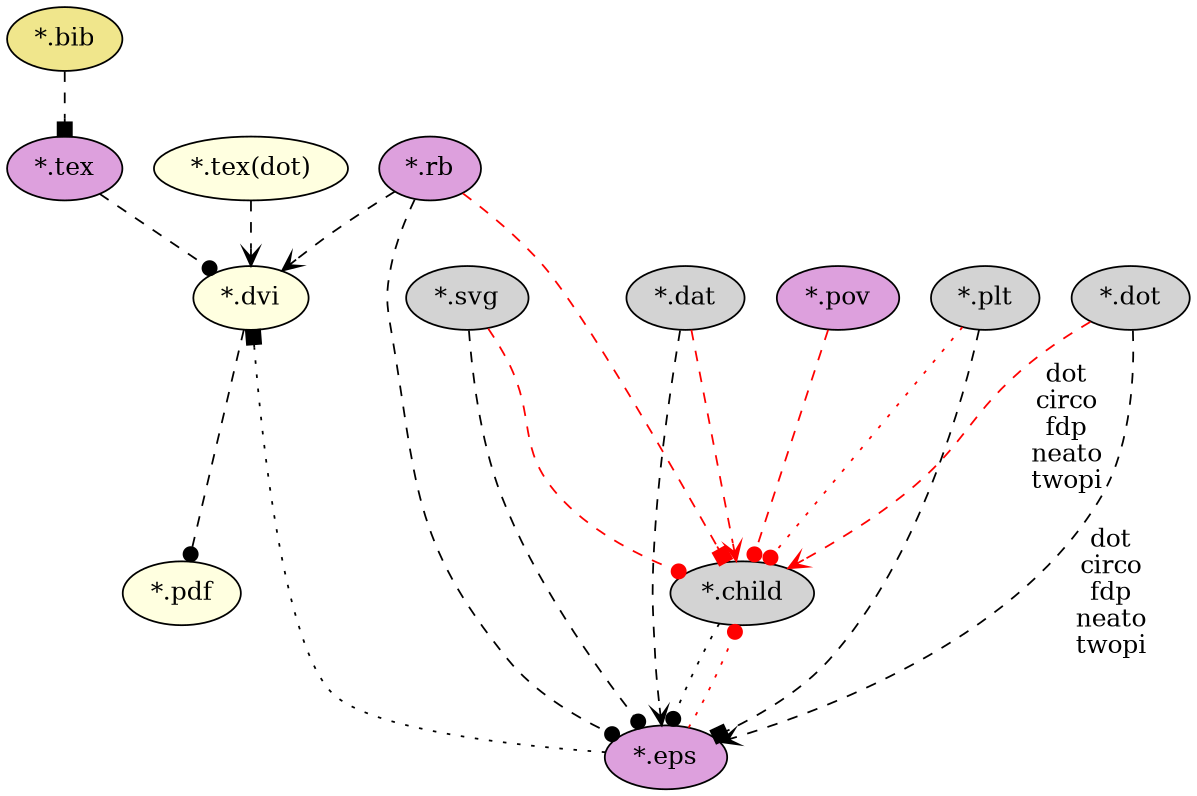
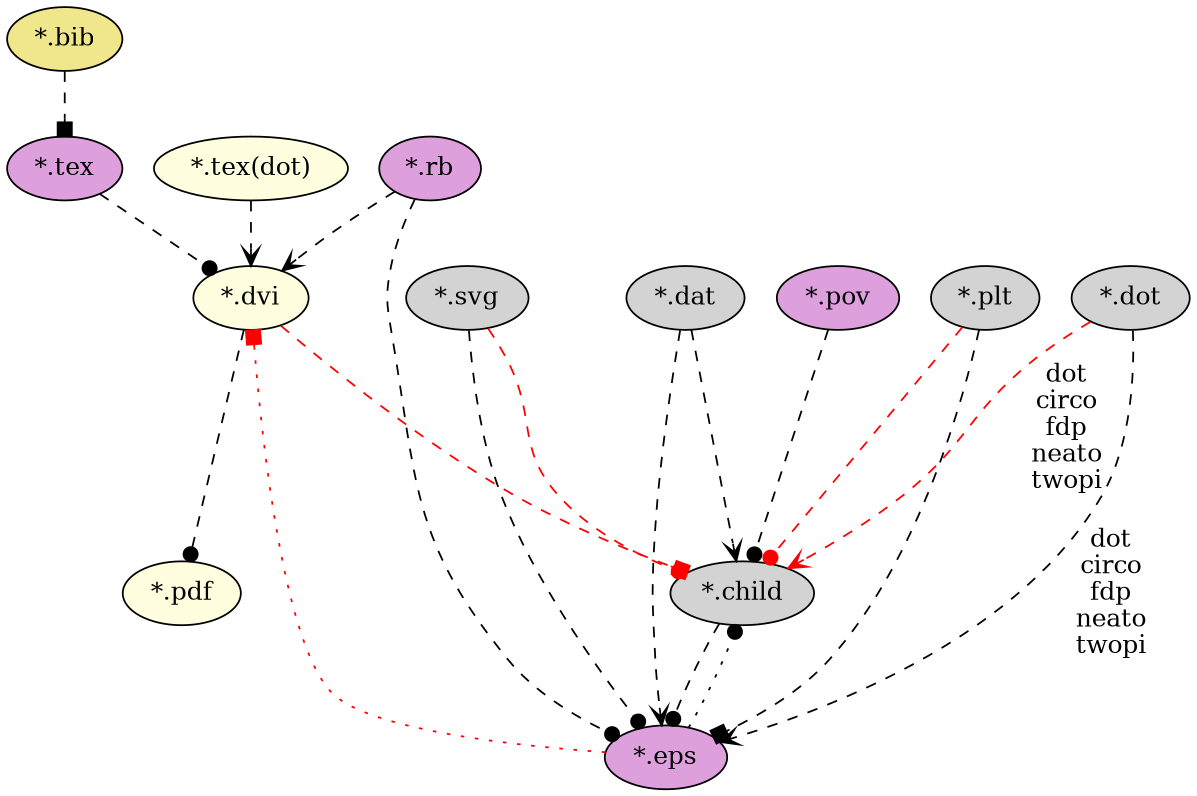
(606, 357) -> (464, 465)
(712, 436) -> (712, 436)
(792, 439) -> (792, 439)
(869, 439) -> (869, 439)
(313, 661) -> (313, 661)
(696, 667) -> (696, 667)
(712, 684) -> (712, 684)
